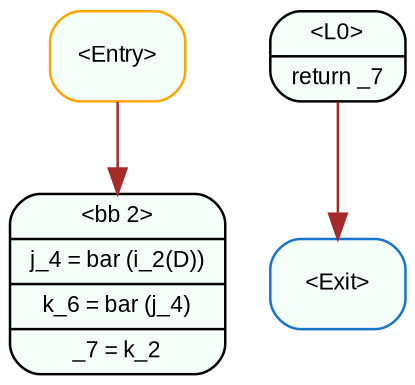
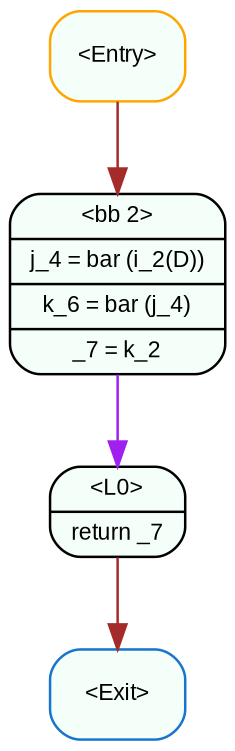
none -> (118, 408)
